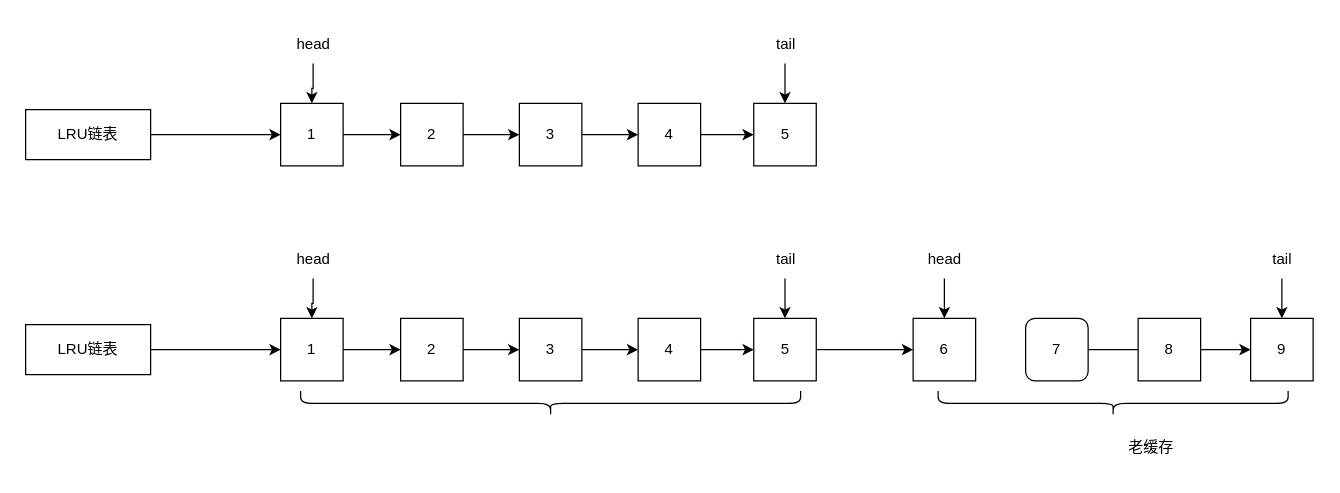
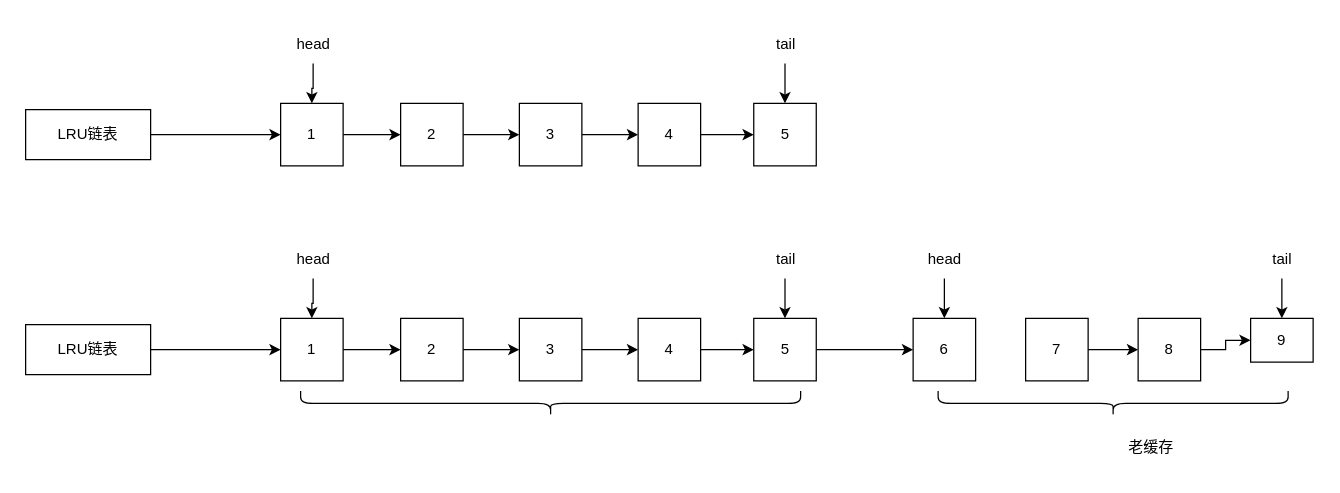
(1057, 349) -> (1057, 349)
(1131, 349) -> (1128, 349)
(1282, 349) -> (1282, 340)
